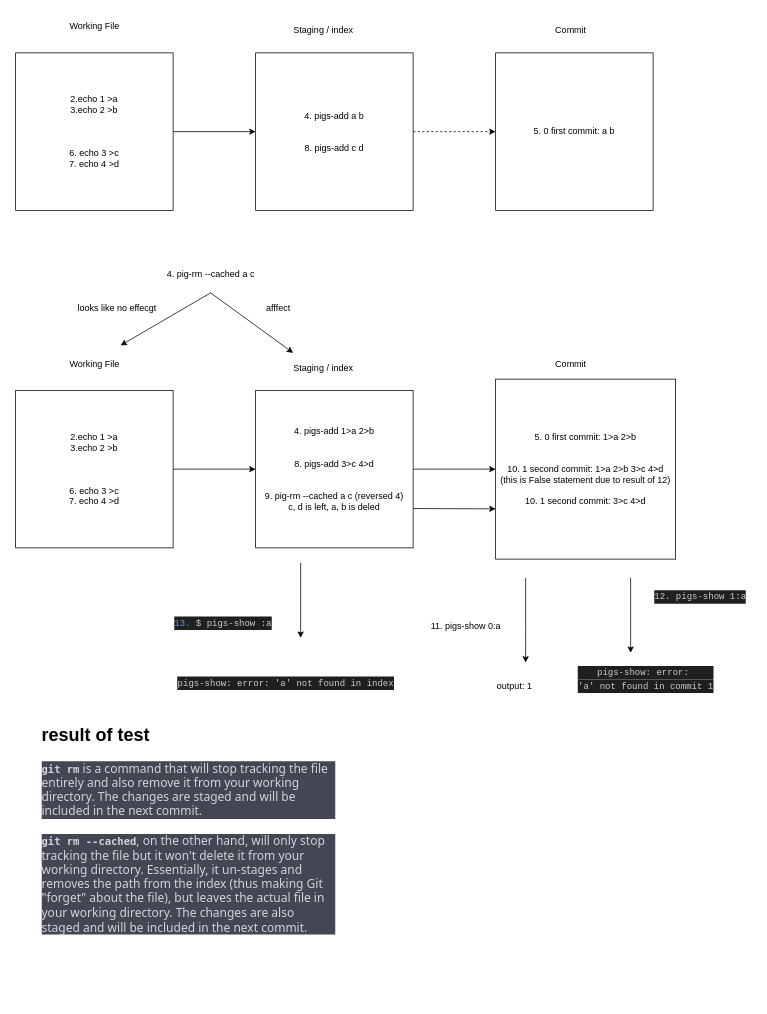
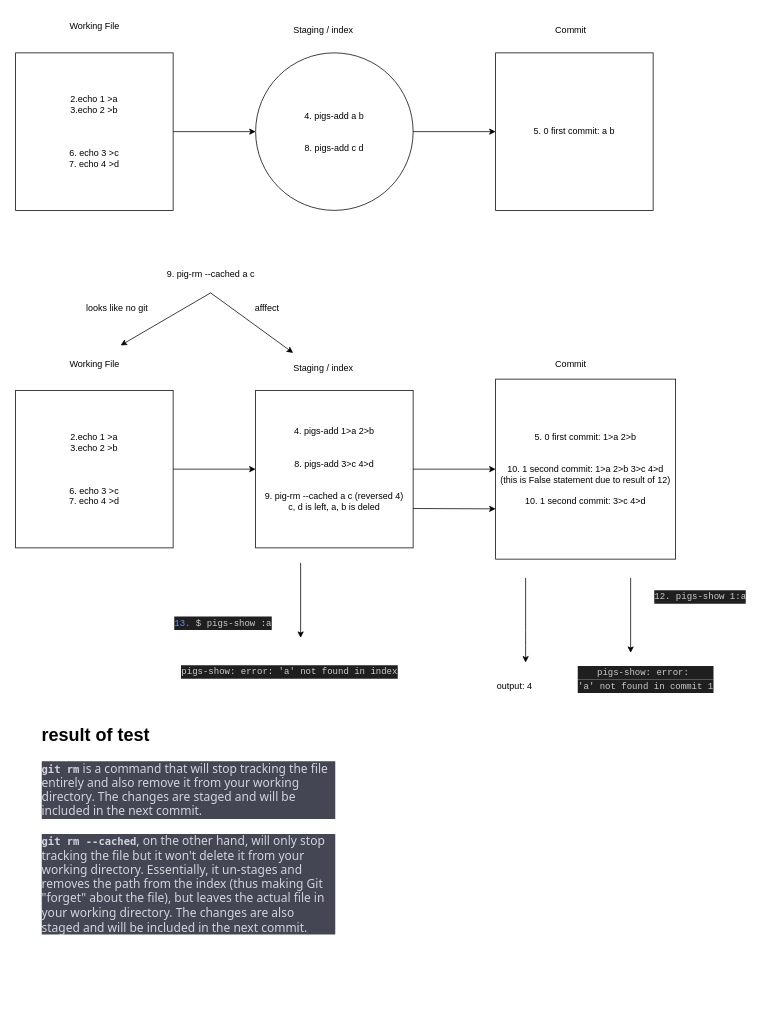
(334, 132) -> (334, 132)
(451, 132) -> (451, 132)
(211, 274) -> (211, 274)
(117, 308) -> (117, 308)
(278, 308) -> (267, 308)
(465, 627) -> none
(285, 683) -> (289, 672)
(515, 687) -> (515, 687)
